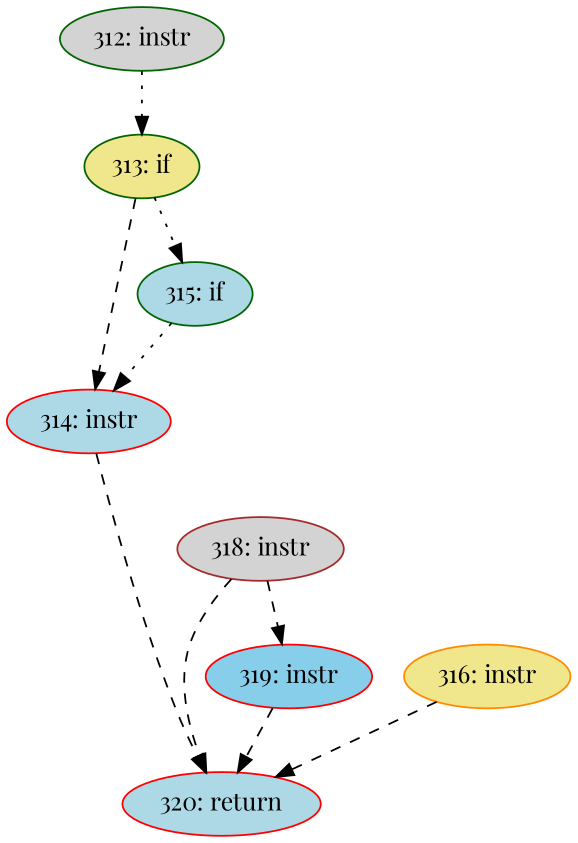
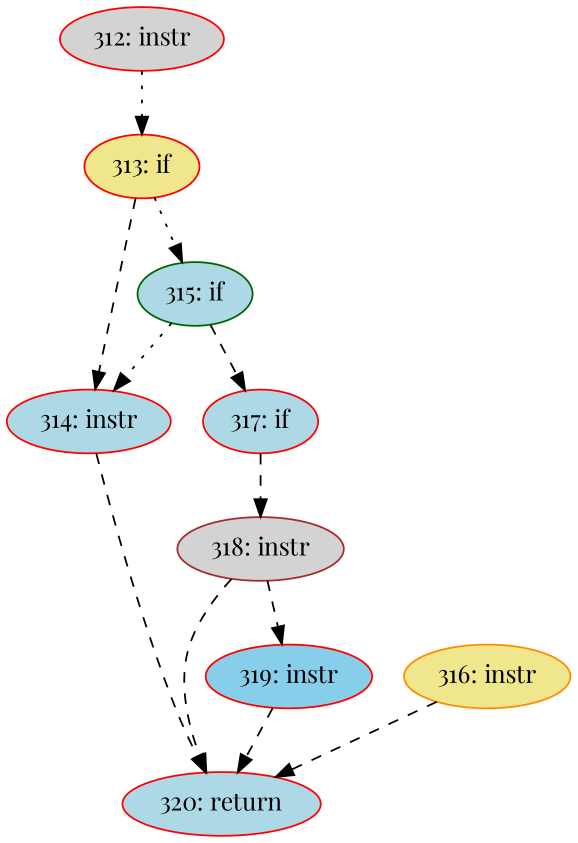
(142, 39) -> (142, 39)
(142, 166) -> (142, 166)
none -> (261, 421)
